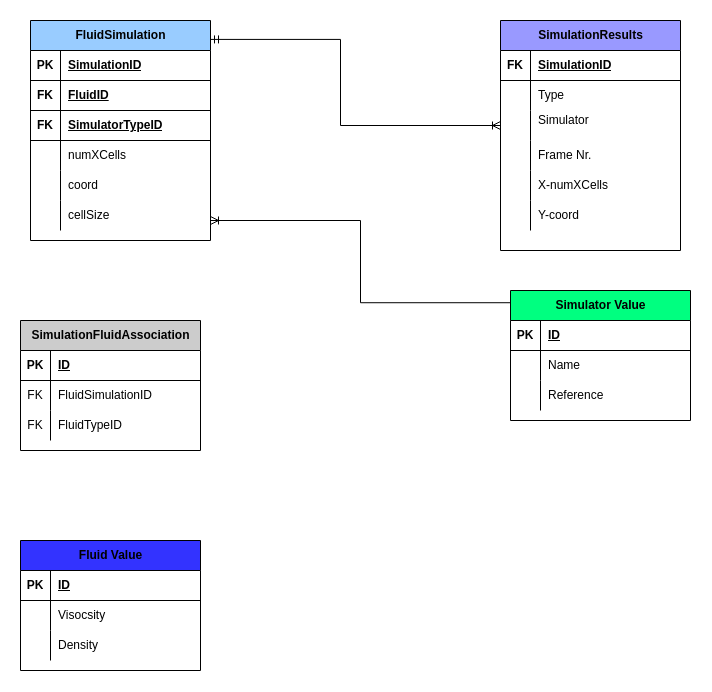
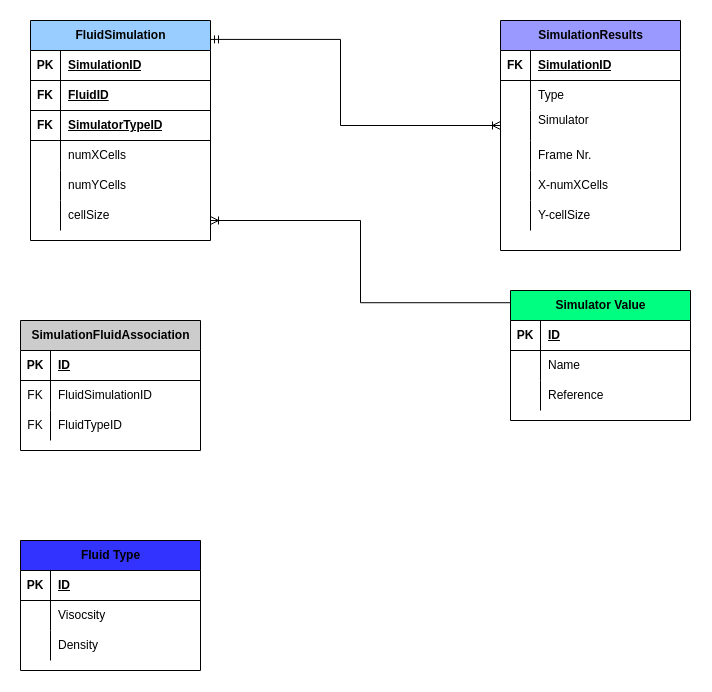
(85, 186) -> (96, 186)
(562, 216) -> (567, 216)
(111, 556) -> (111, 556)
